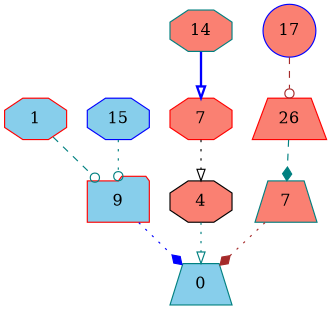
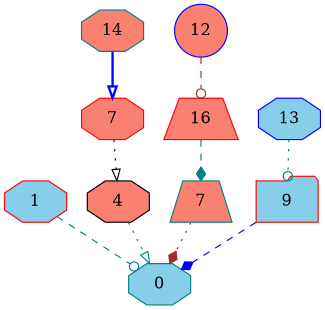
(289, 31) -> (201, 31)
(118, 119) -> (289, 119)
(289, 119) -> (201, 119)
(72, 156) -> (94, 240)
(155, 239) -> (225, 242)
(201, 284) -> (160, 284)
